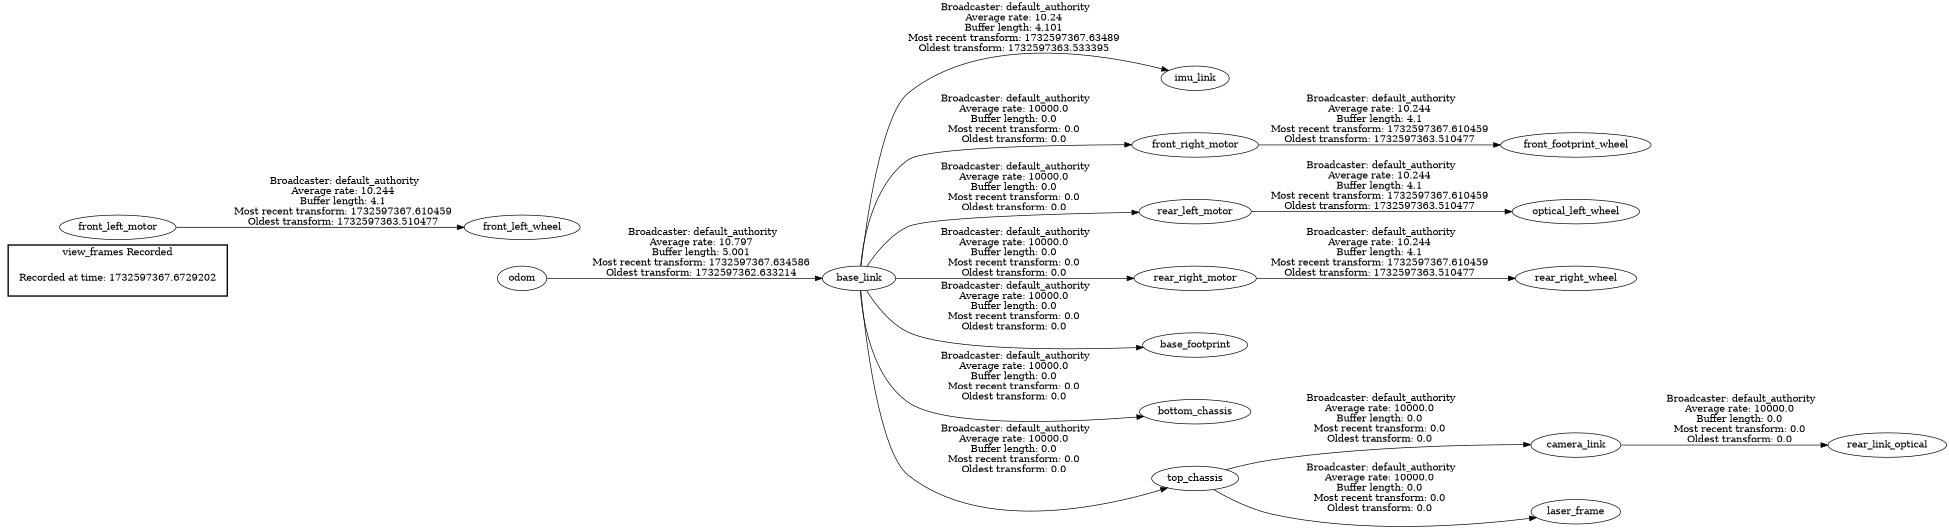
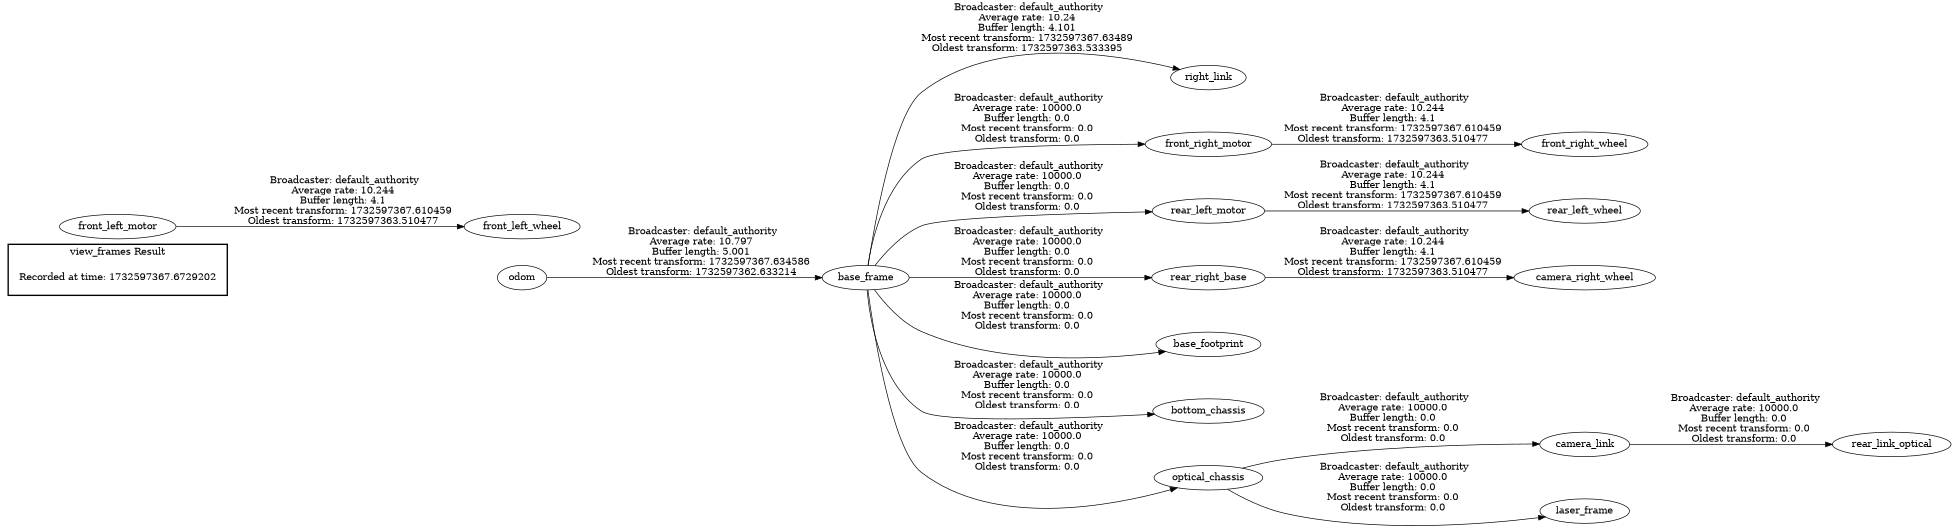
(1195, 78) -> (1208, 78)
(1576, 145) -> (1585, 144)
(1576, 212) -> (1585, 211)
(118, 253) -> (118, 252)
(859, 278) -> (866, 278)
(1195, 278) -> (1208, 278)
(1576, 278) -> (1585, 278)
(1195, 478) -> (1208, 478)
